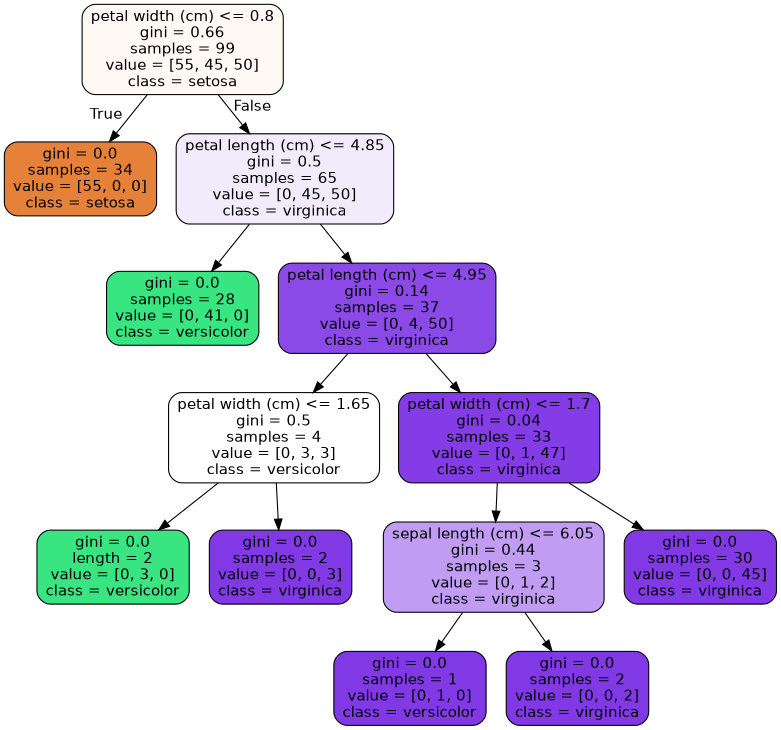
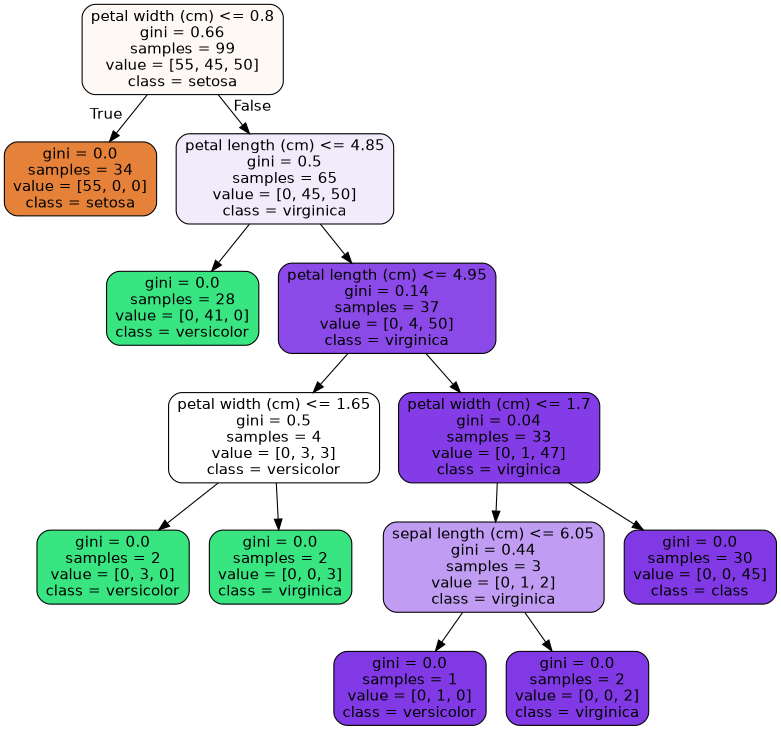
(113, 567) -> (113, 567)
(281, 567) -> (281, 567)
(700, 567) -> (700, 567)
